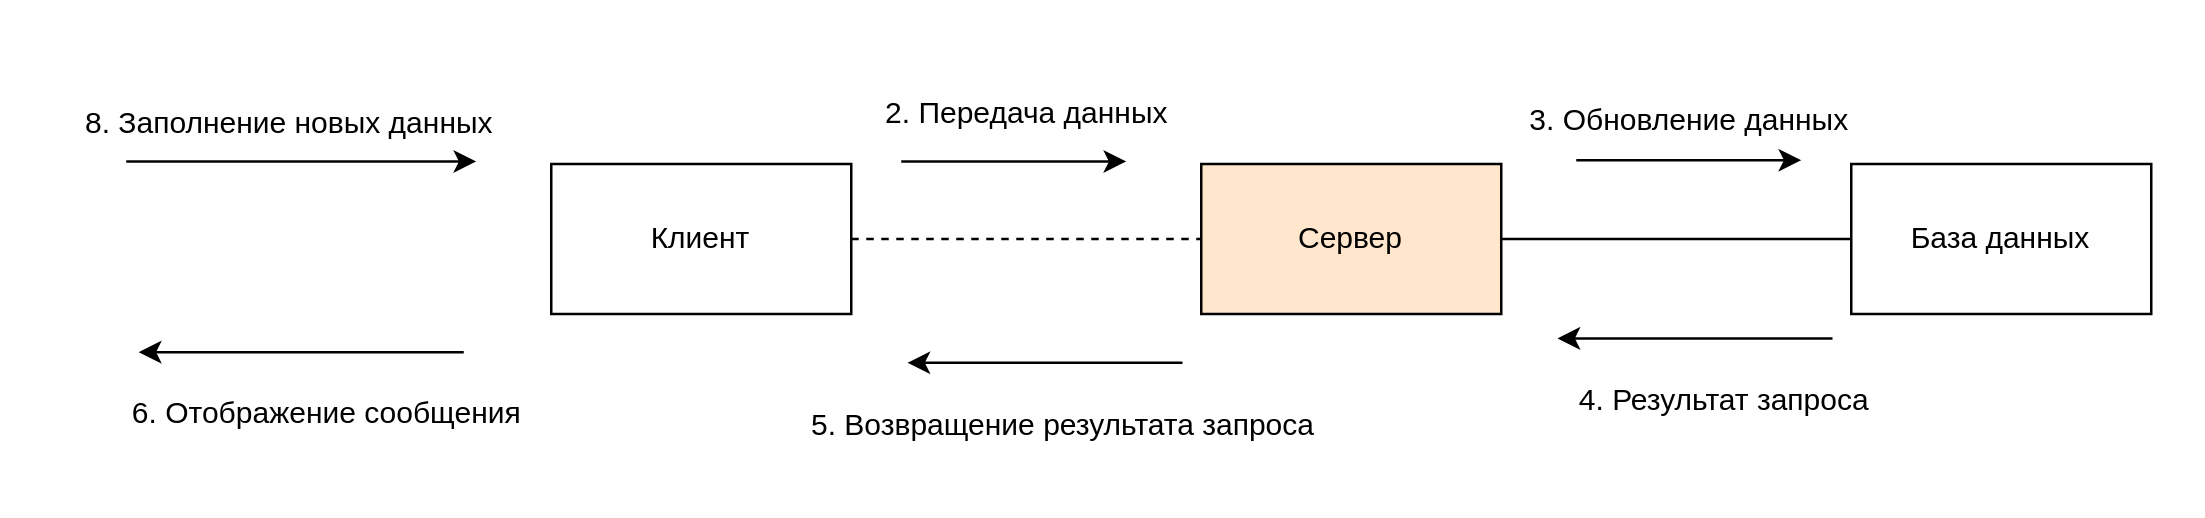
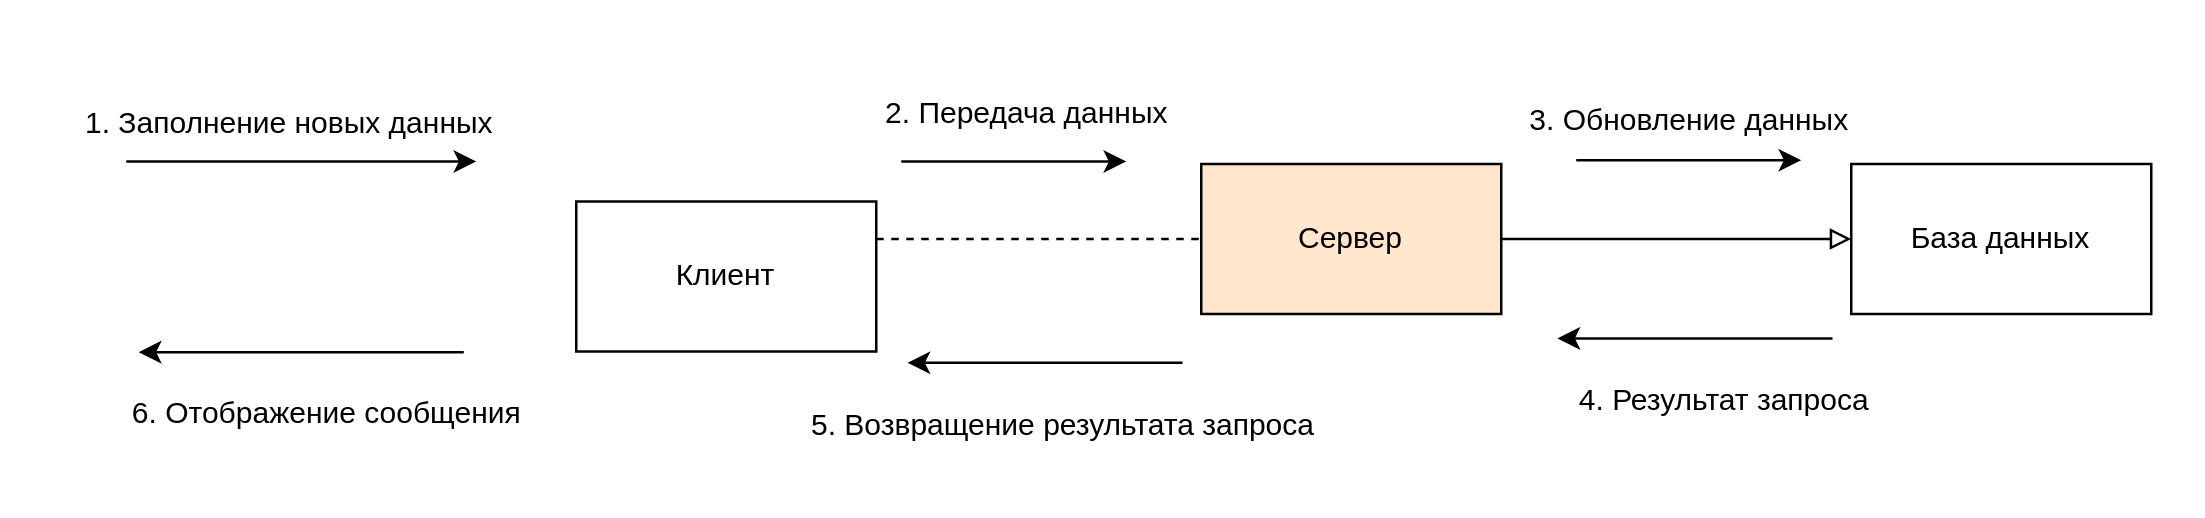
(290, 124) -> (290, 124)
(701, 239) -> (726, 276)
(1838, 239) -> (1829, 239)
